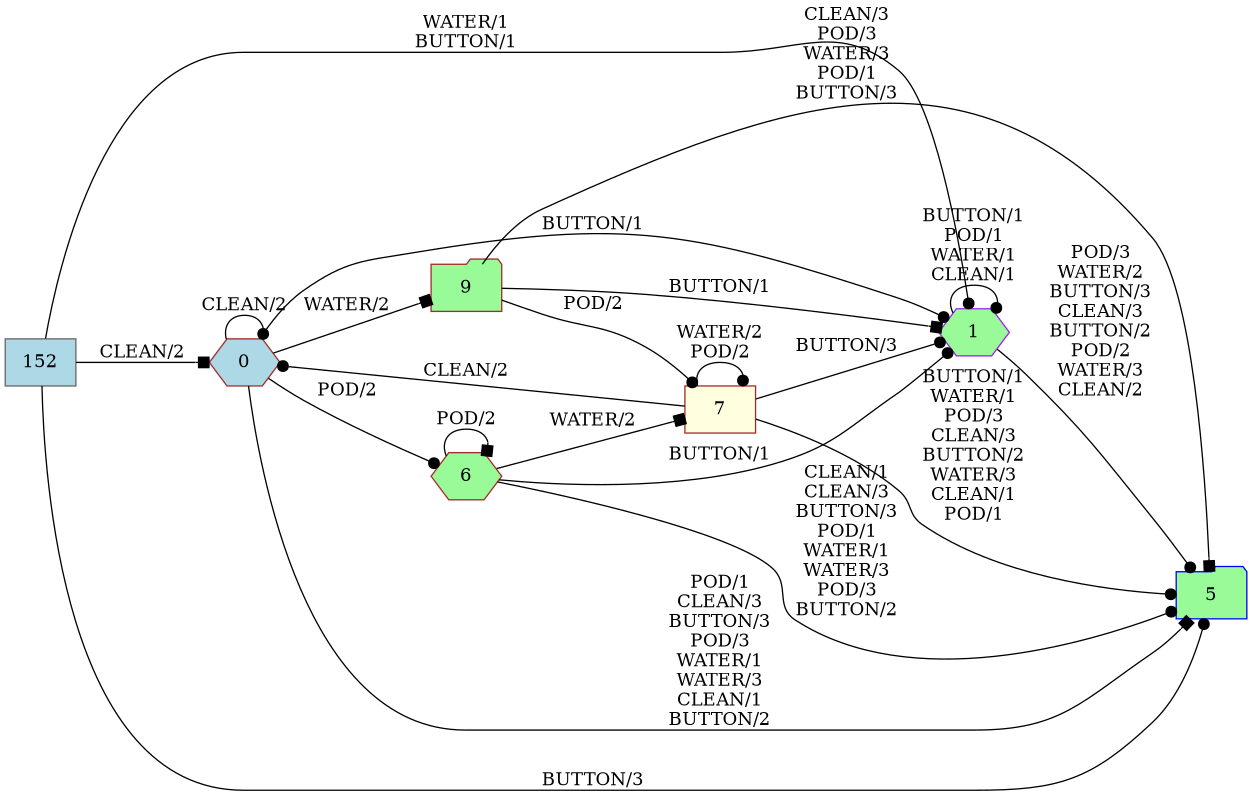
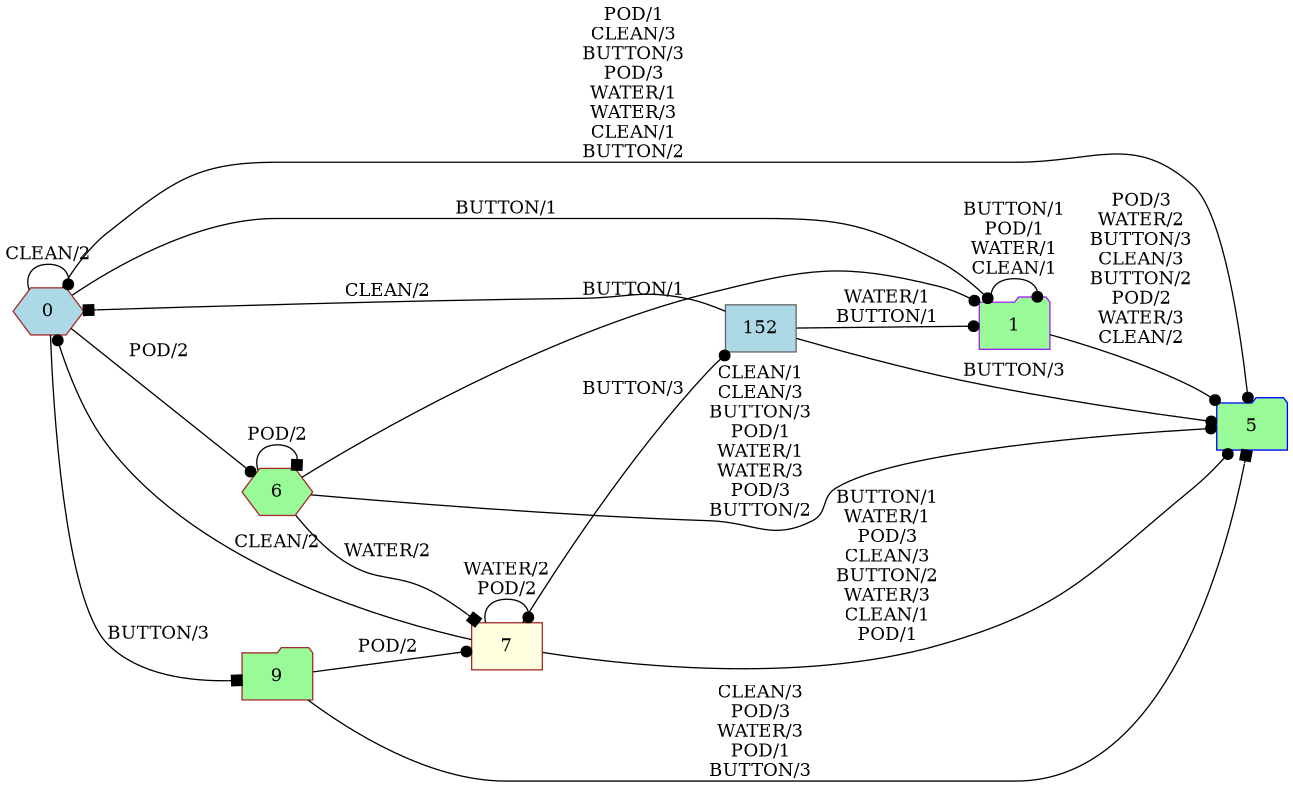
(716, 301) -> none
(347, 305) -> (159, 634)
(974, 332) -> (1015, 326)
(845, 371) -> (615, 486)
(618, 730) -> (717, 162)
